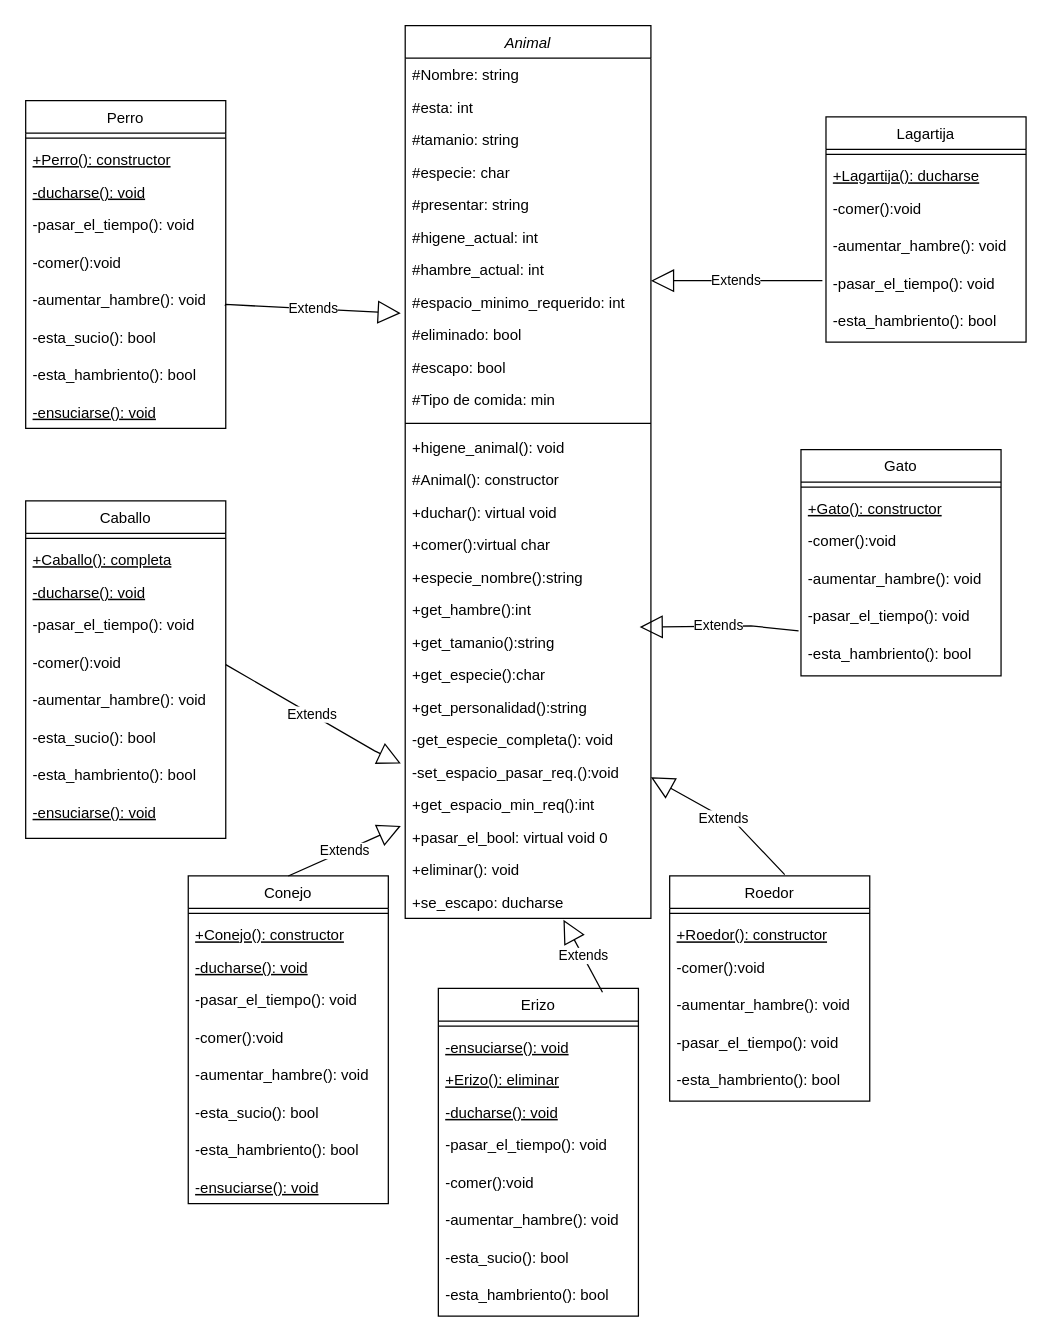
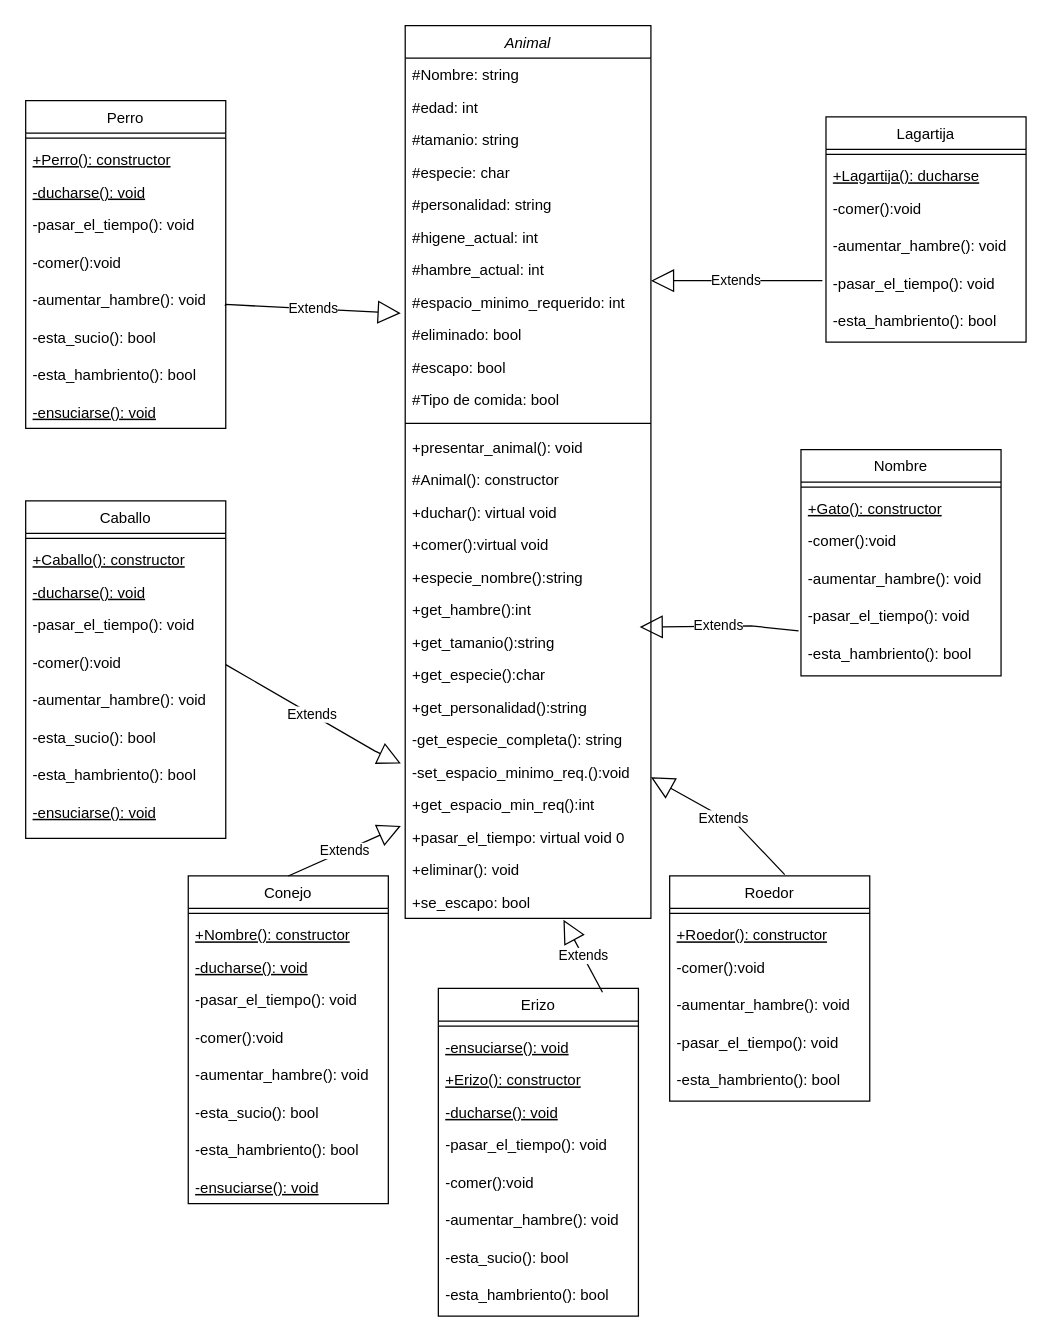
(448, 108) -> (448, 108)
(482, 205) -> (490, 205)
(482, 400) -> (486, 400)
(493, 448) -> (507, 448)
(900, 466) -> (900, 466)
(492, 545) -> (490, 545)
(107, 560) -> (121, 560)
(524, 740) -> (532, 740)
(530, 773) -> (530, 773)
(520, 838) -> (529, 838)
(492, 903) -> (473, 903)
(284, 935) -> (284, 935)
(509, 1080) -> (527, 1080)
